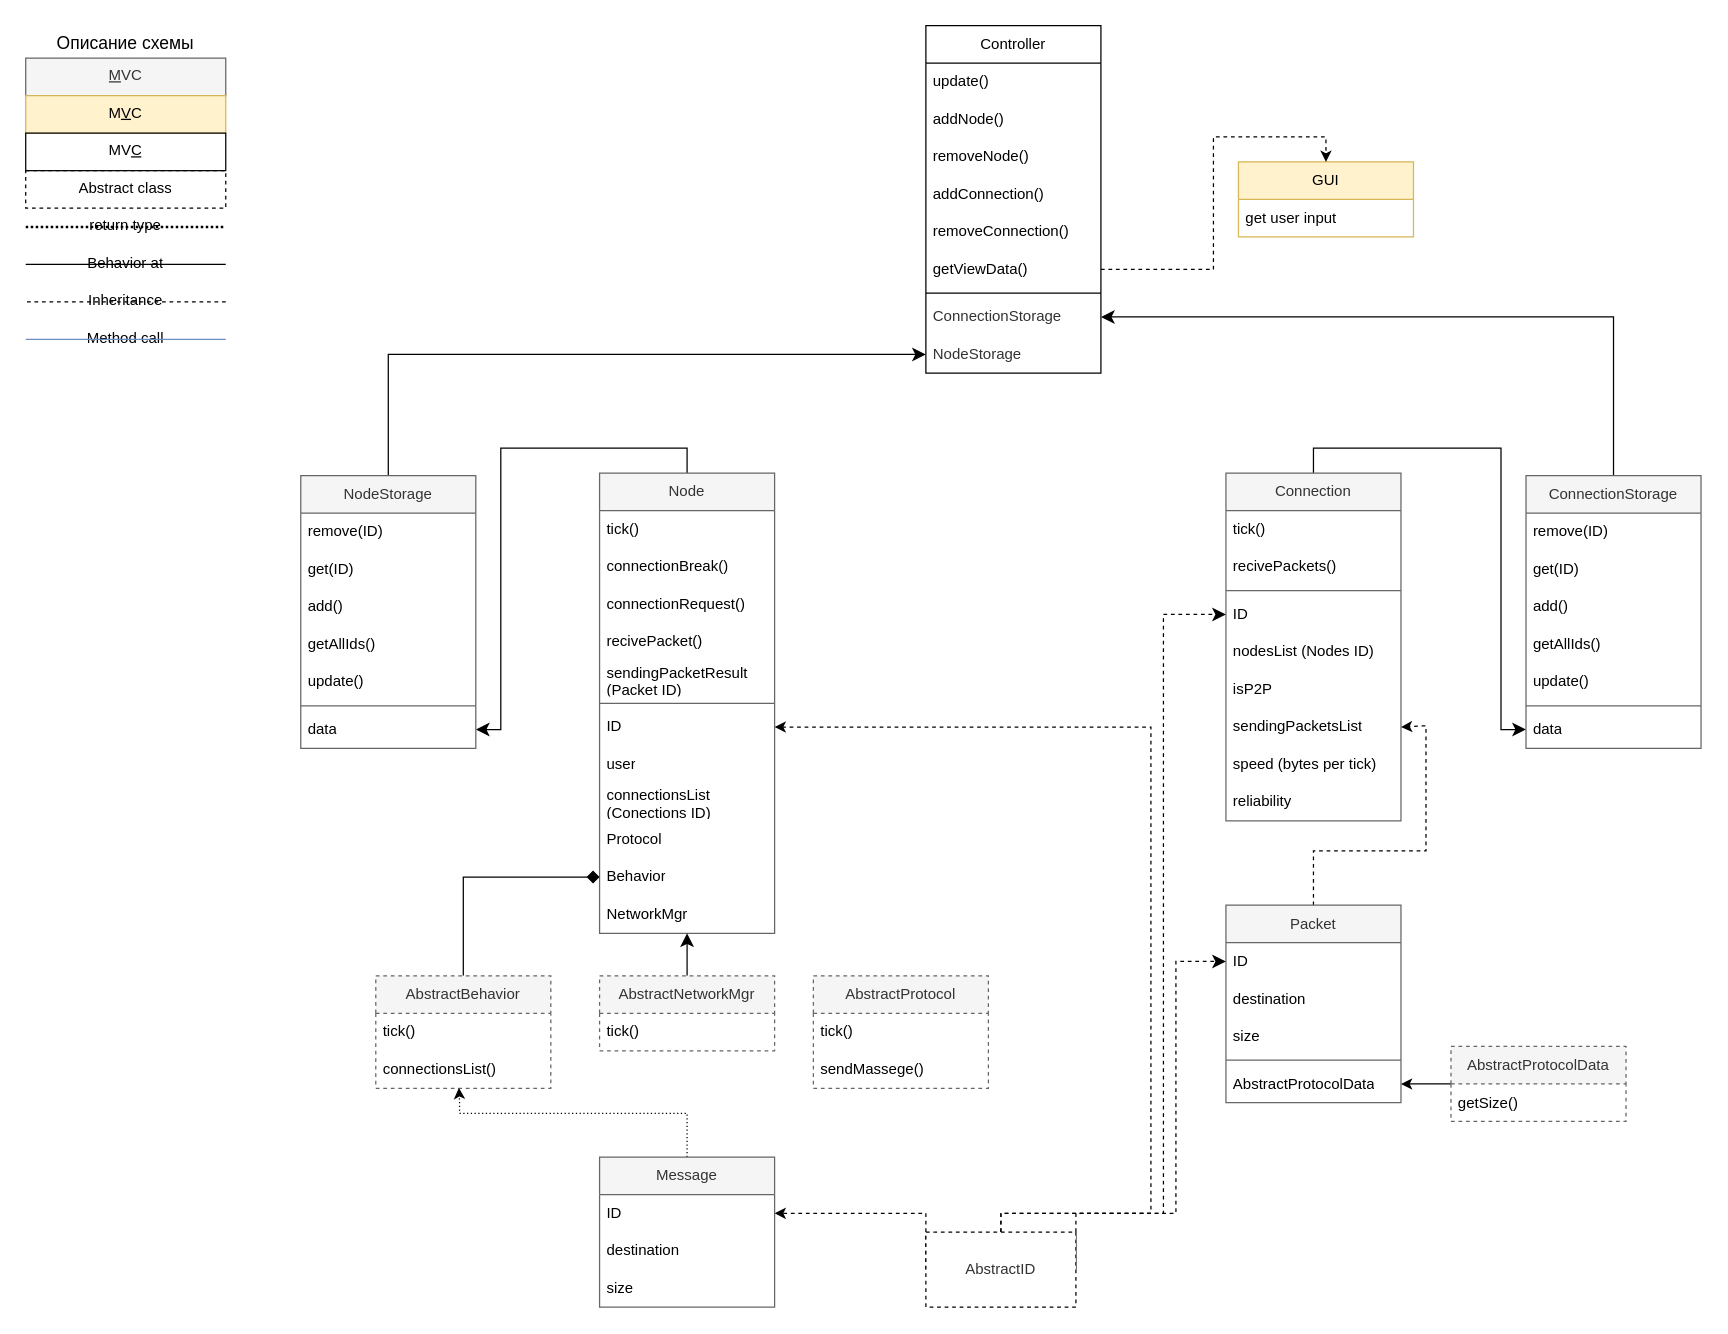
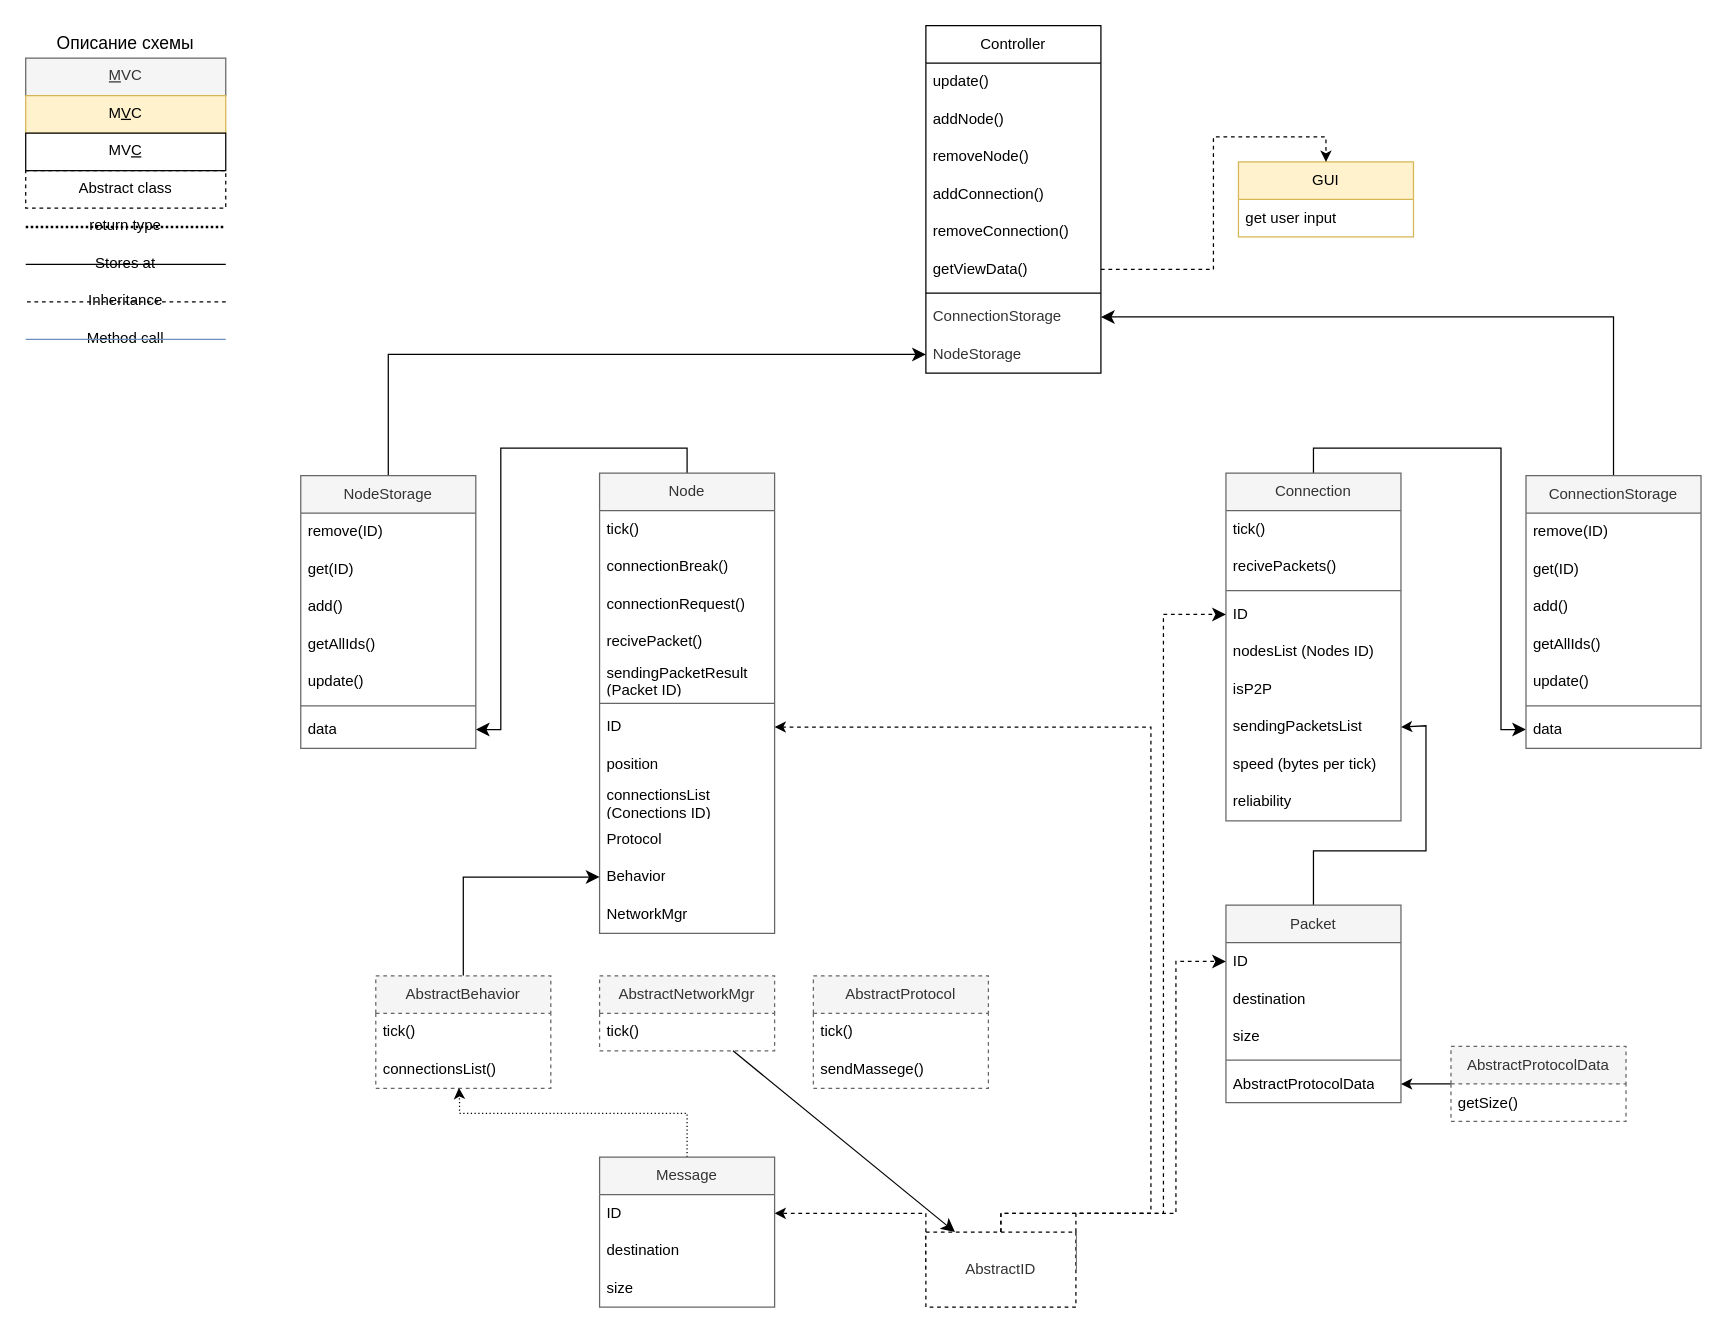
(126, 263) -> (126, 263)
(624, 764) -> (637, 764)
(1415, 851) -> (1415, 851)
(586, 877) -> (588, 877)
(687, 960) -> (842, 1140)
